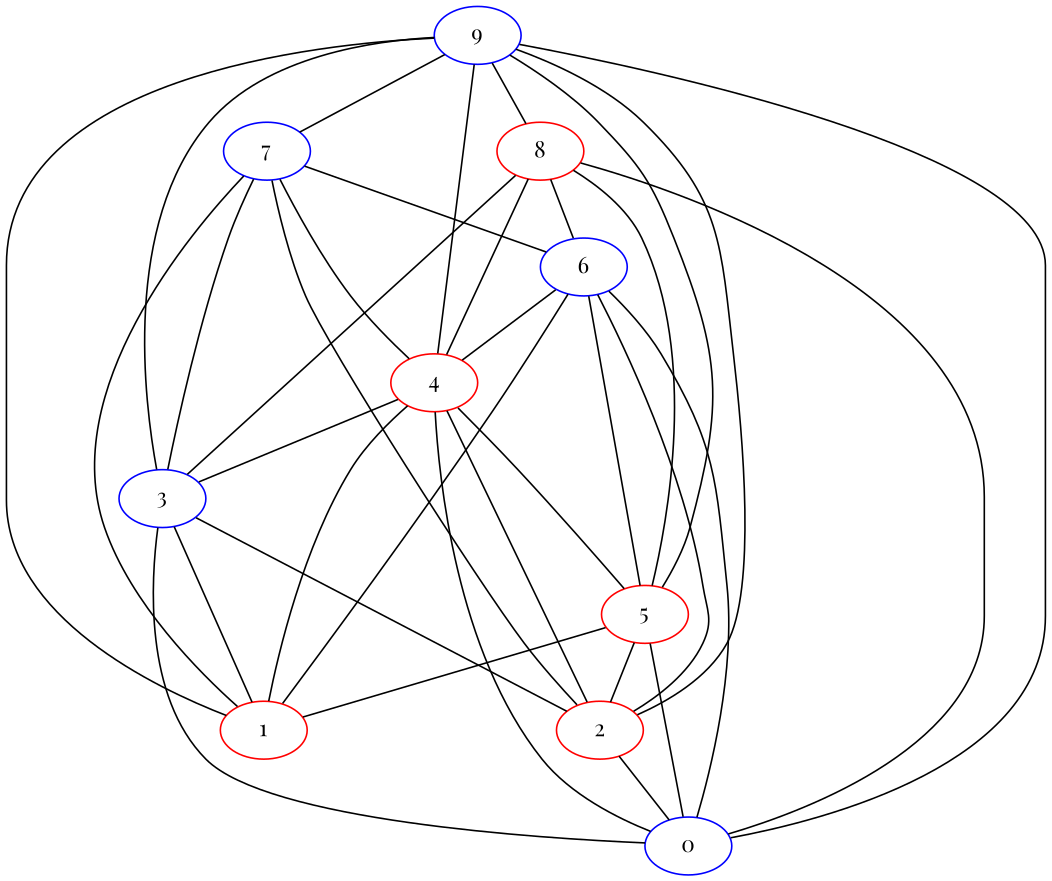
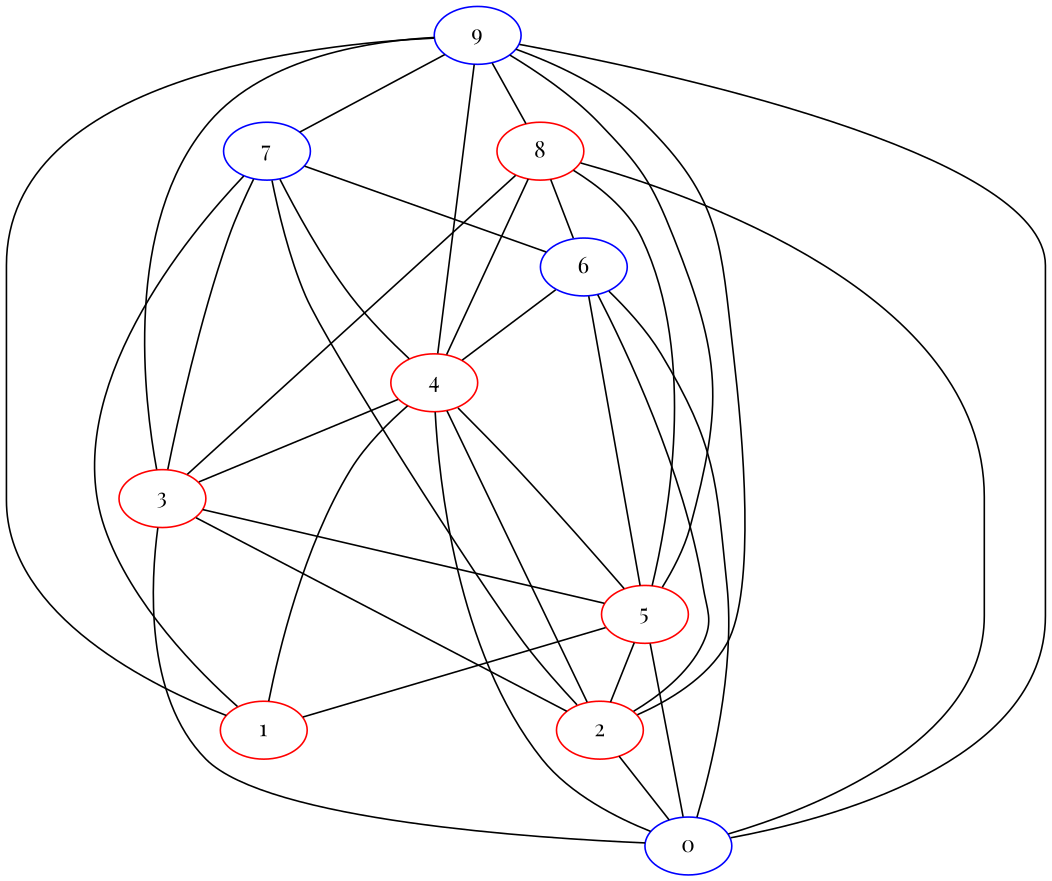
(162, 499) -> (162, 499)
(422, 512) -> none
(213, 614) -> (404, 556)
